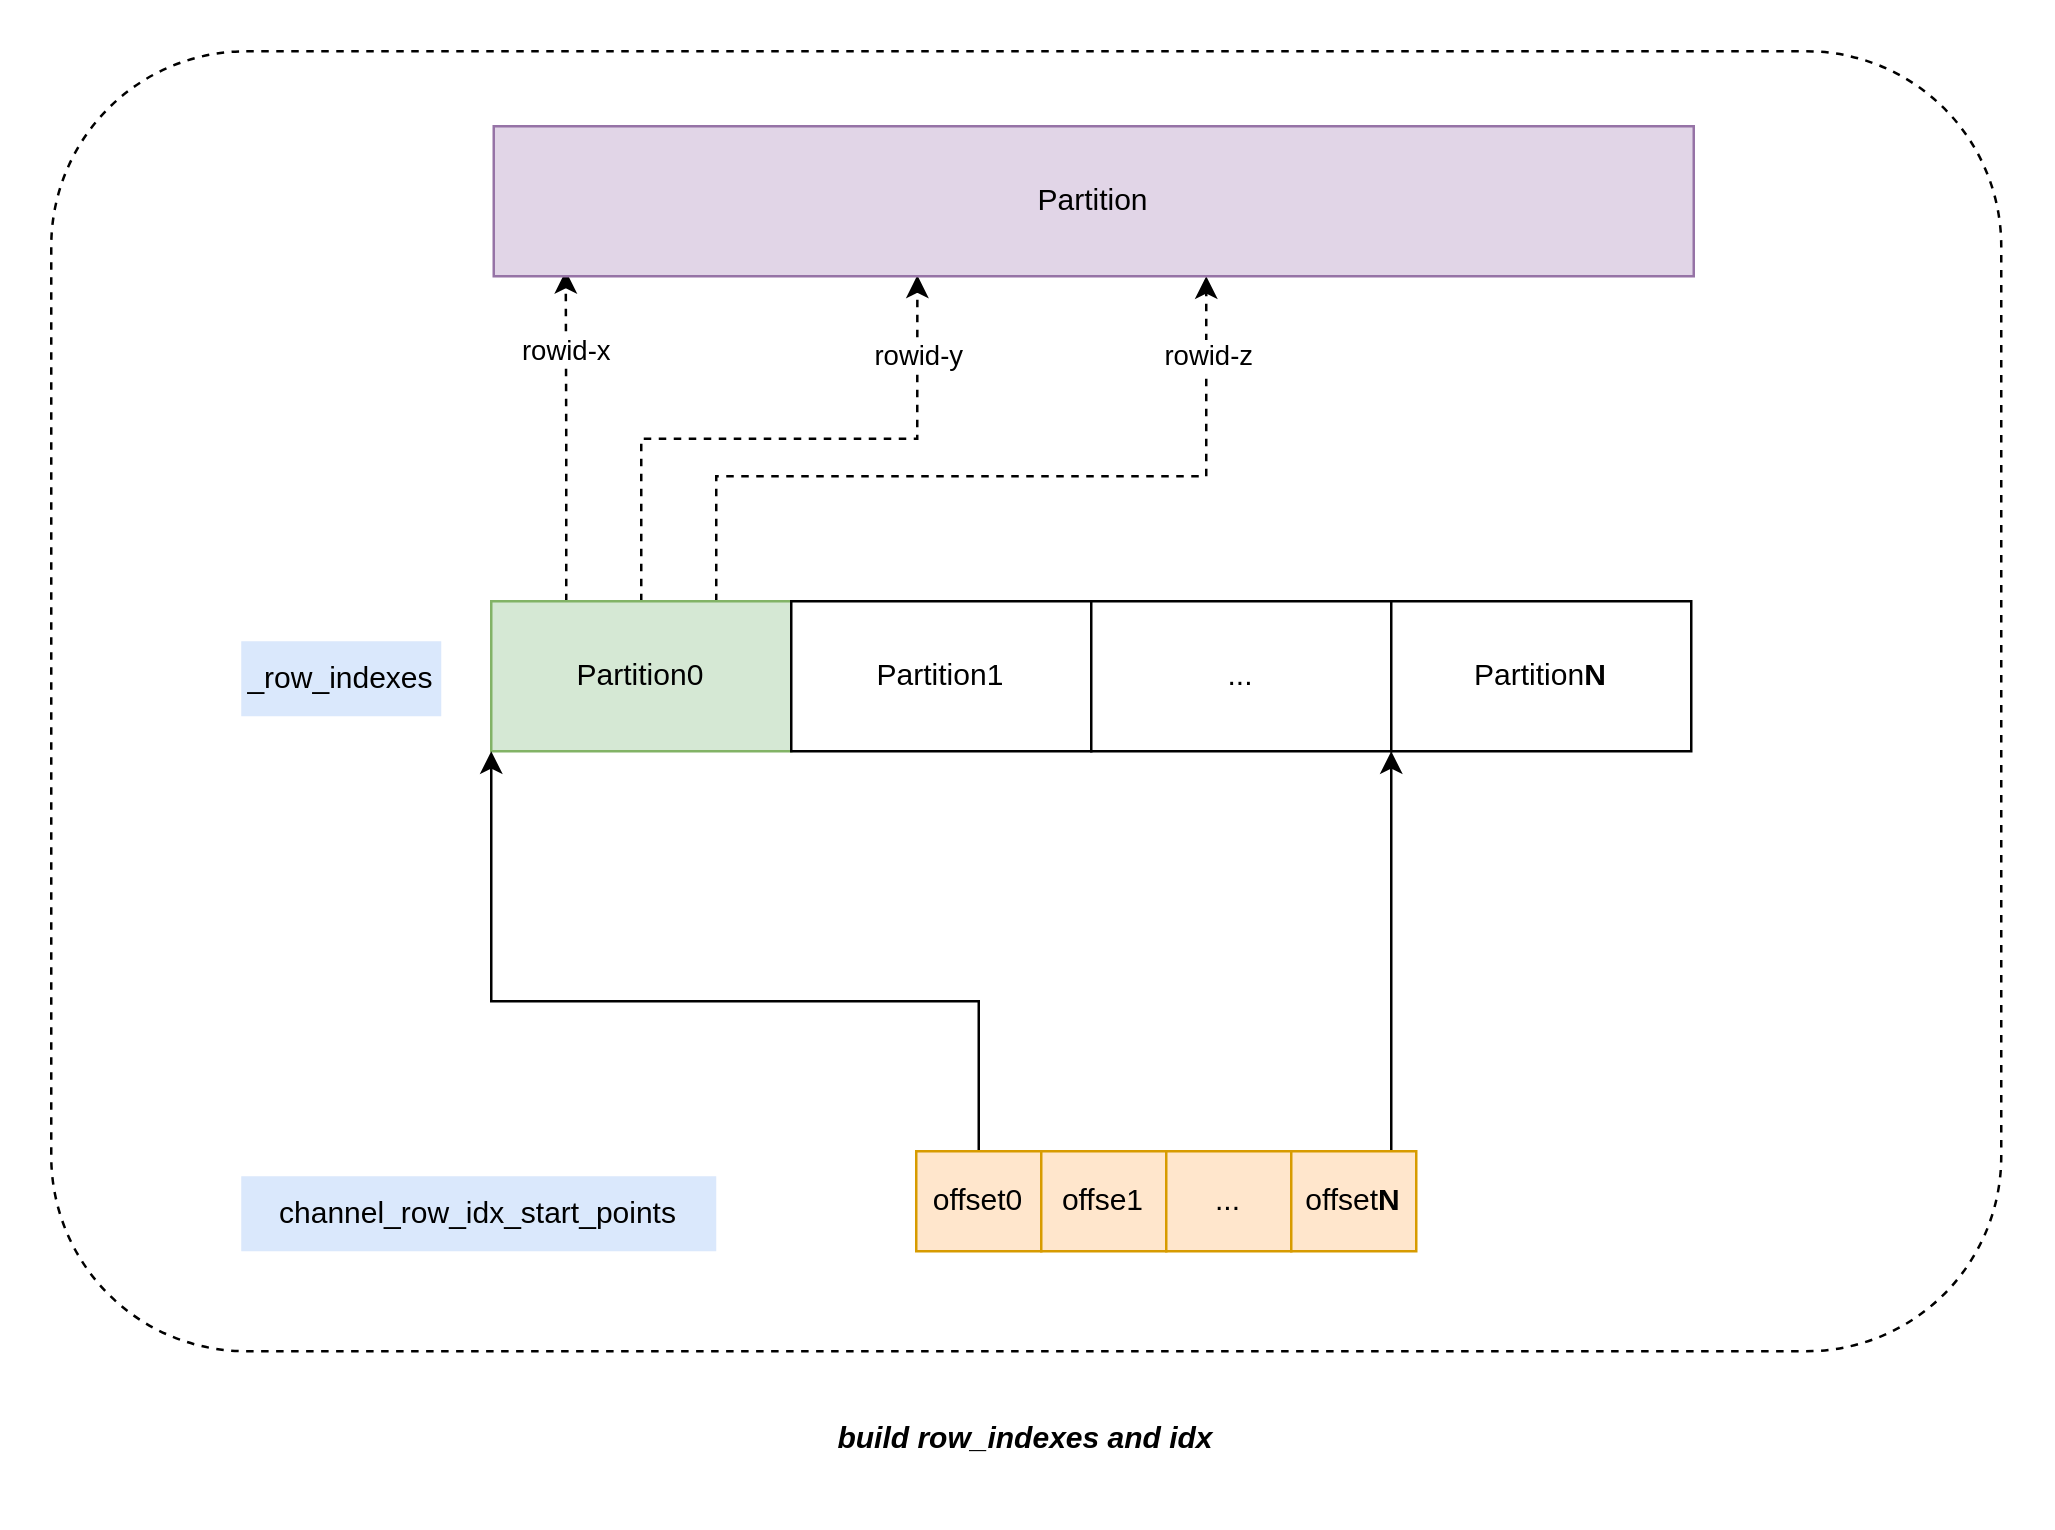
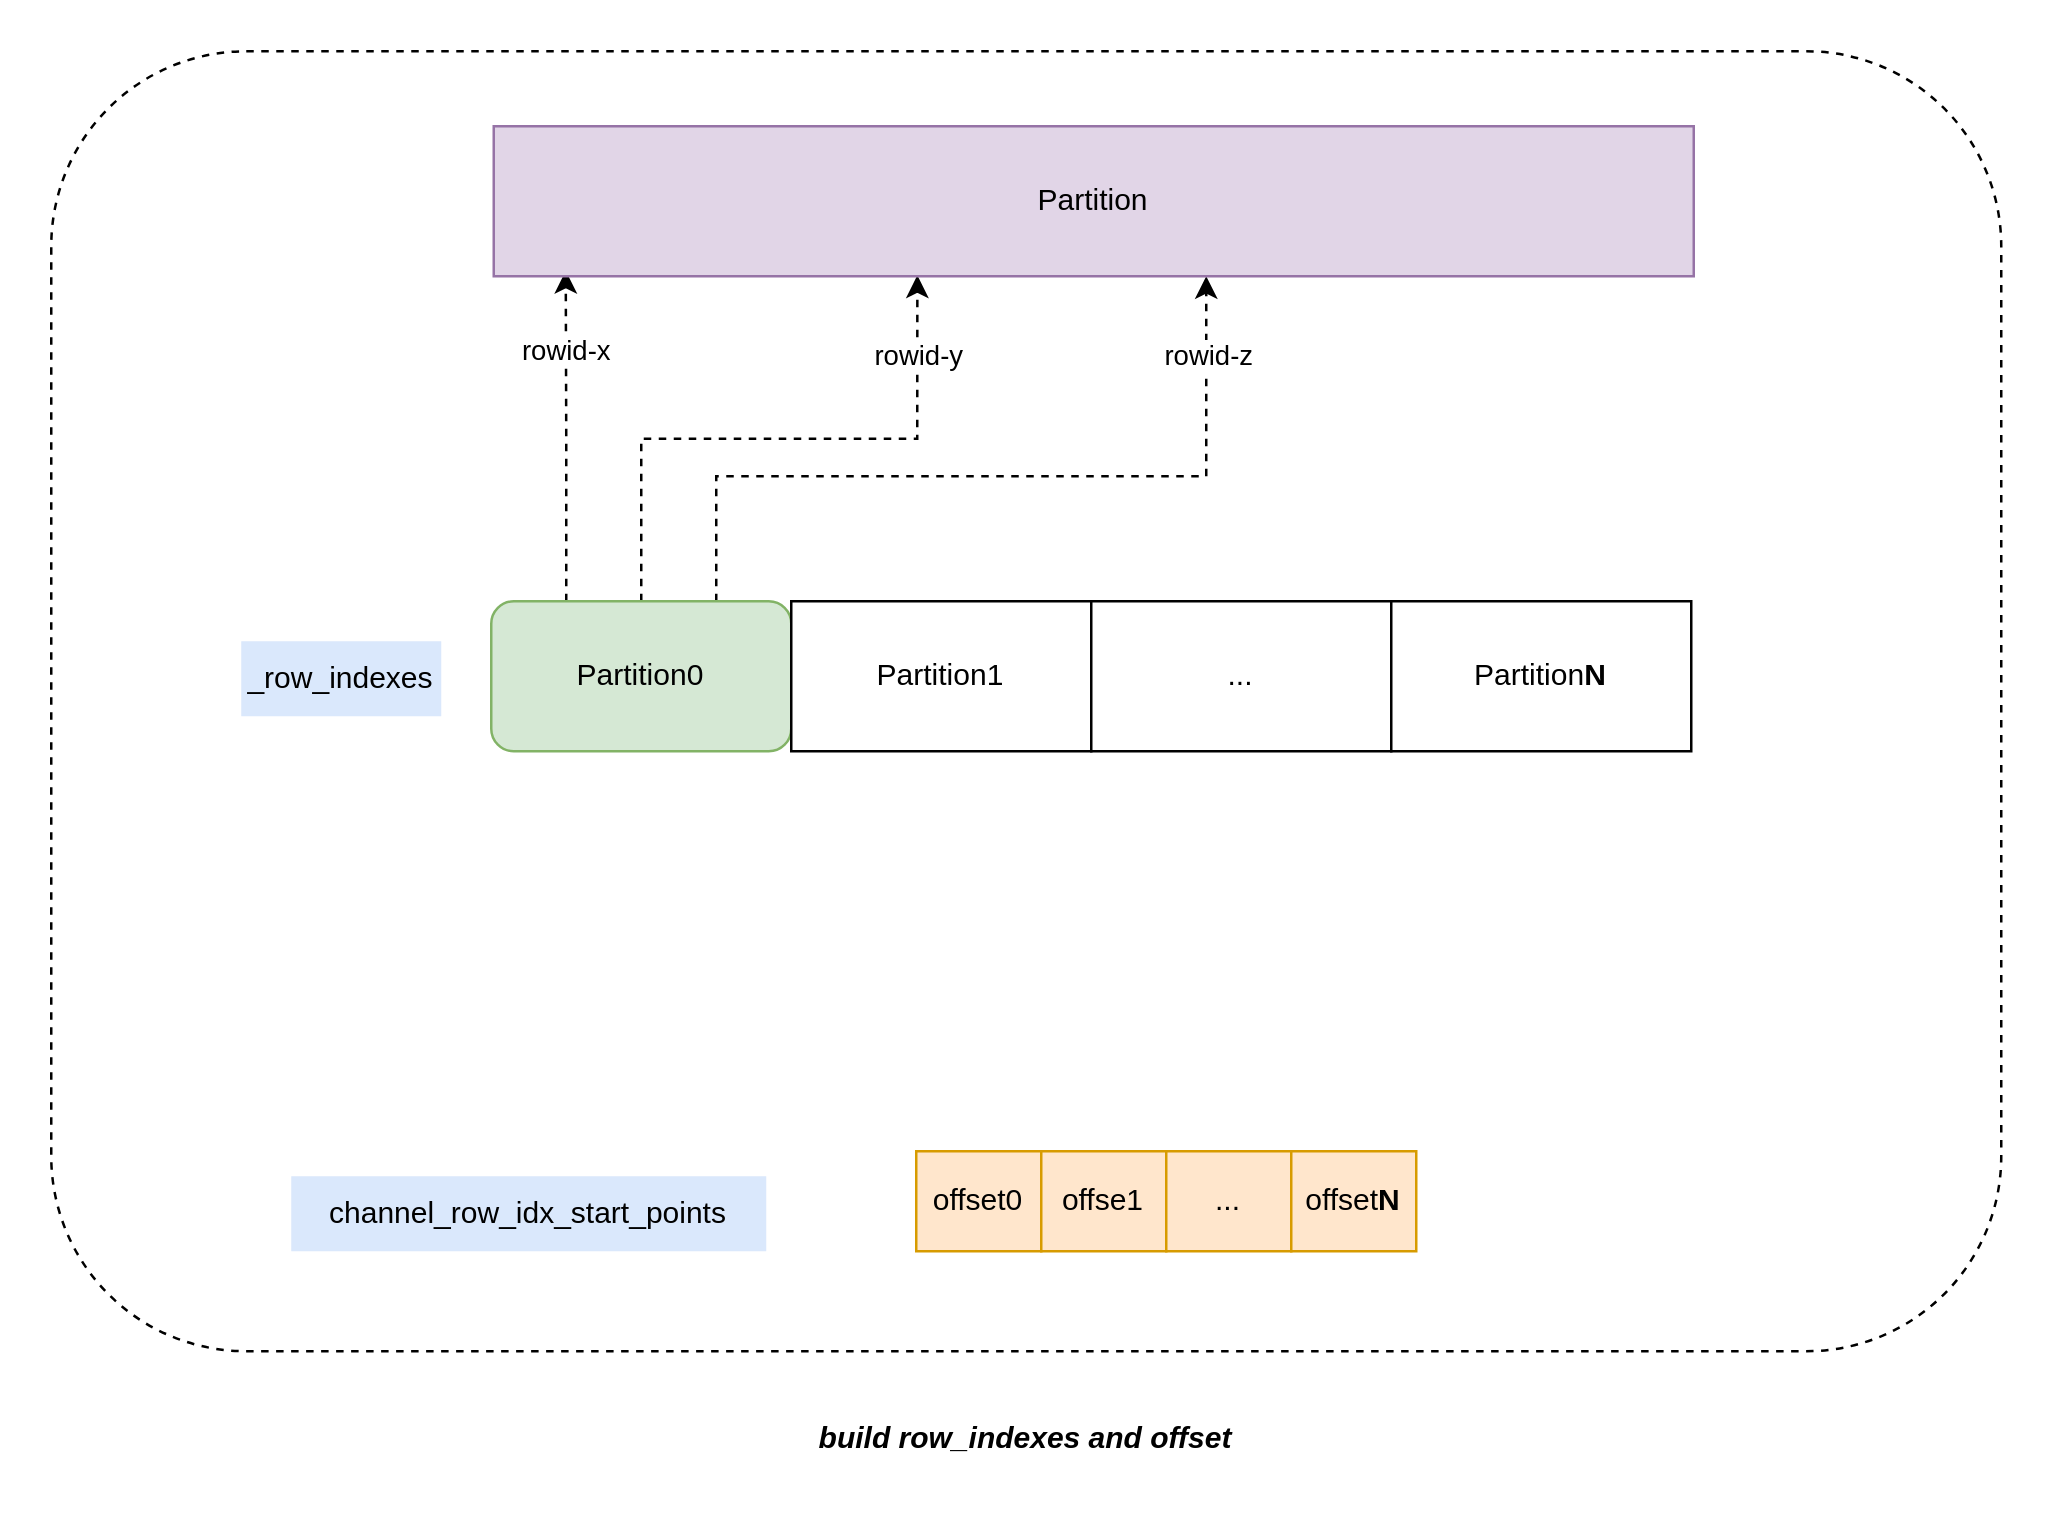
(641, 676) -> (641, 676)
(1391, 961) -> none
(693, 1001) -> none
(479, 1214) -> (529, 1214)
(1026, 1439) -> (1026, 1439)
